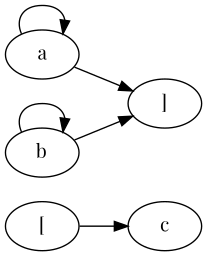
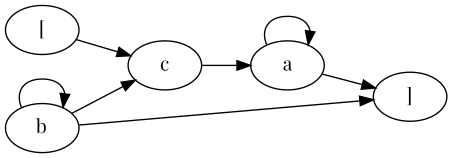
none -> (220, 65)
none -> (98, 100)
